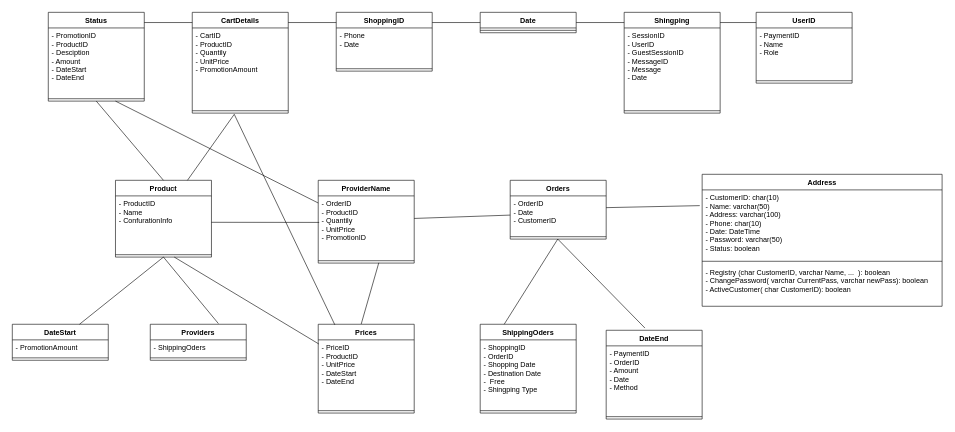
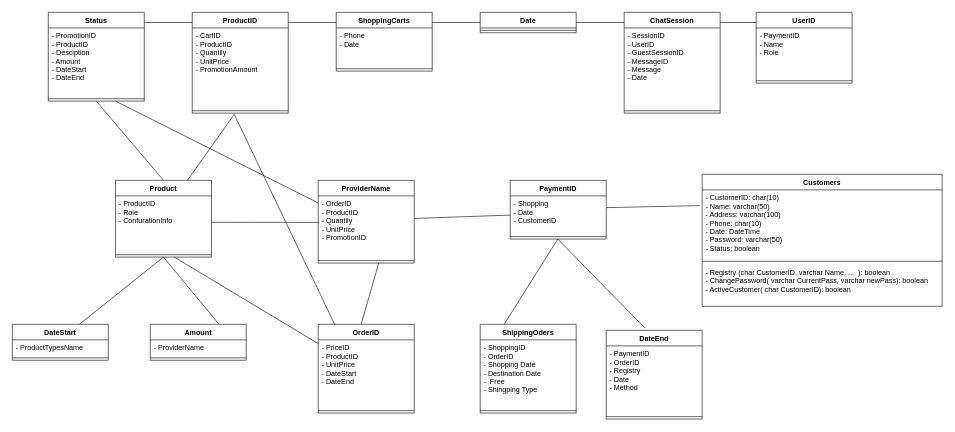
(240, 20) -> (240, 20)
(384, 20) -> (384, 20)
(672, 20) -> (672, 20)
(822, 182) -> (822, 182)
(558, 188) -> (558, 188)
(140, 204) -> (140, 204)
(531, 204) -> (532, 204)
(198, 332) -> (198, 332)
(366, 332) -> (366, 332)
(48, 348) -> (51, 348)
(181, 348) -> (180, 348)
(631, 354) -> (631, 354)
